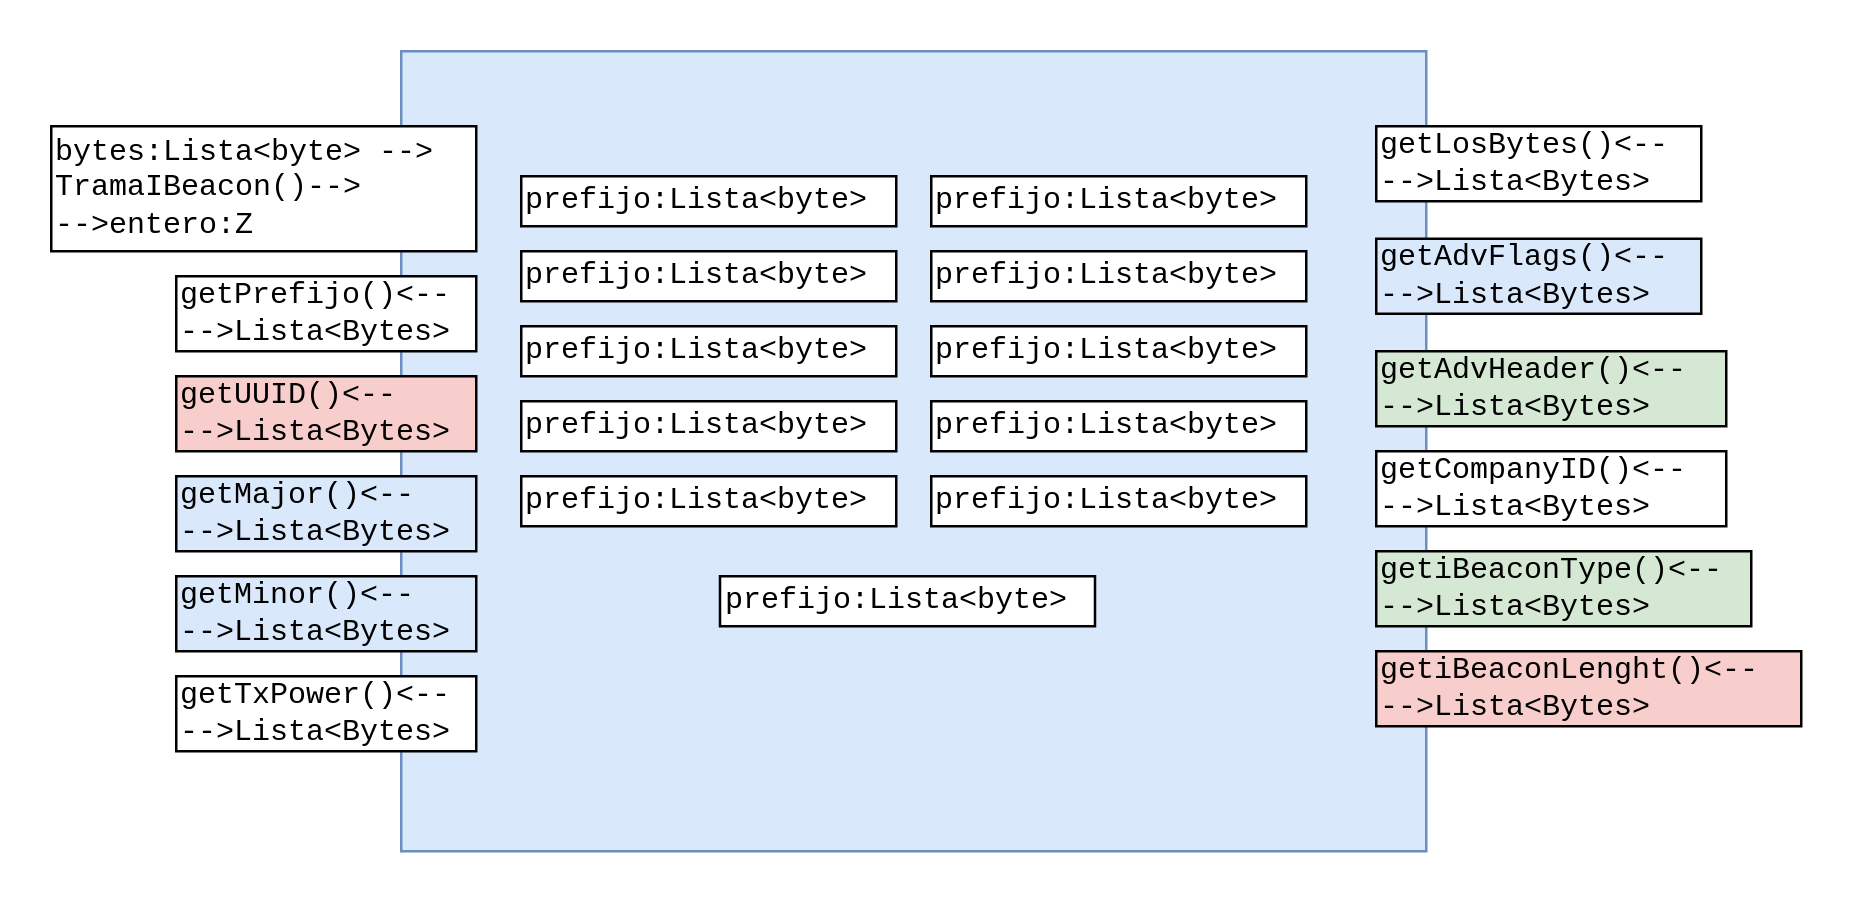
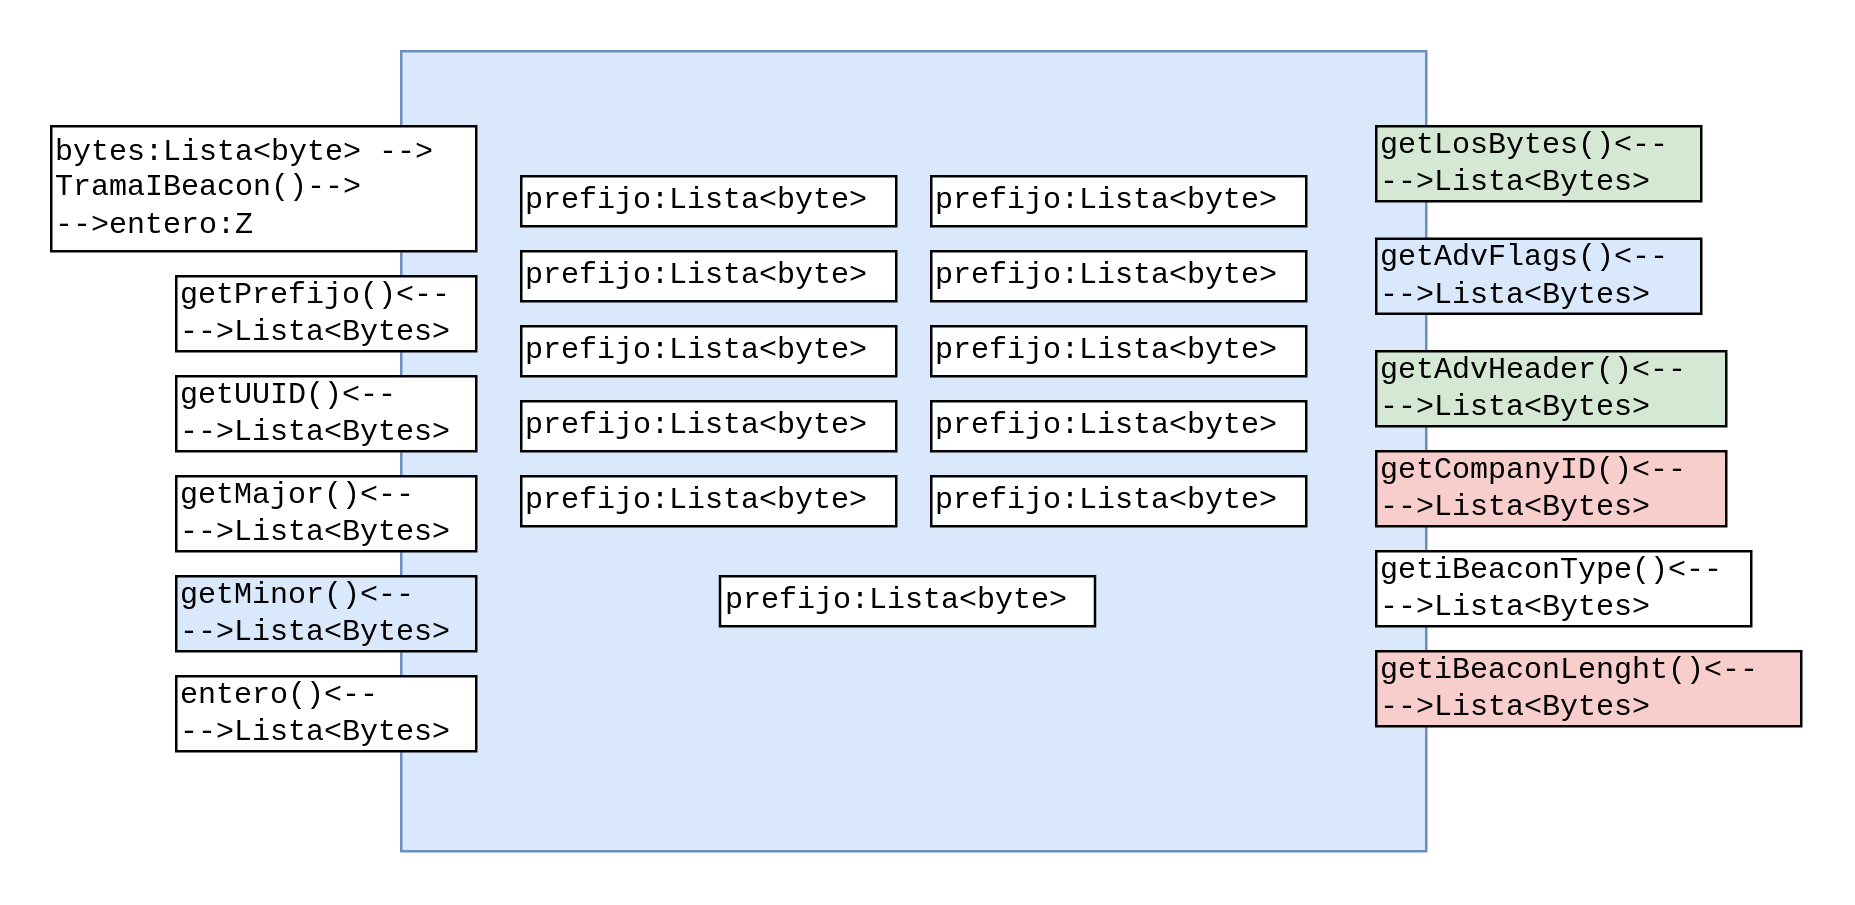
(1539, 164) -> (1539, 164)
(326, 414) -> (326, 414)
(1551, 489) -> (1551, 489)
(326, 514) -> (326, 514)
(1564, 589) -> (1564, 589)
(307, 714) -> (303, 714)
